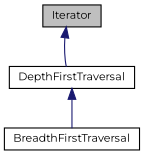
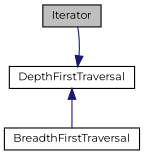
(65, 52) -> (79, 41)
